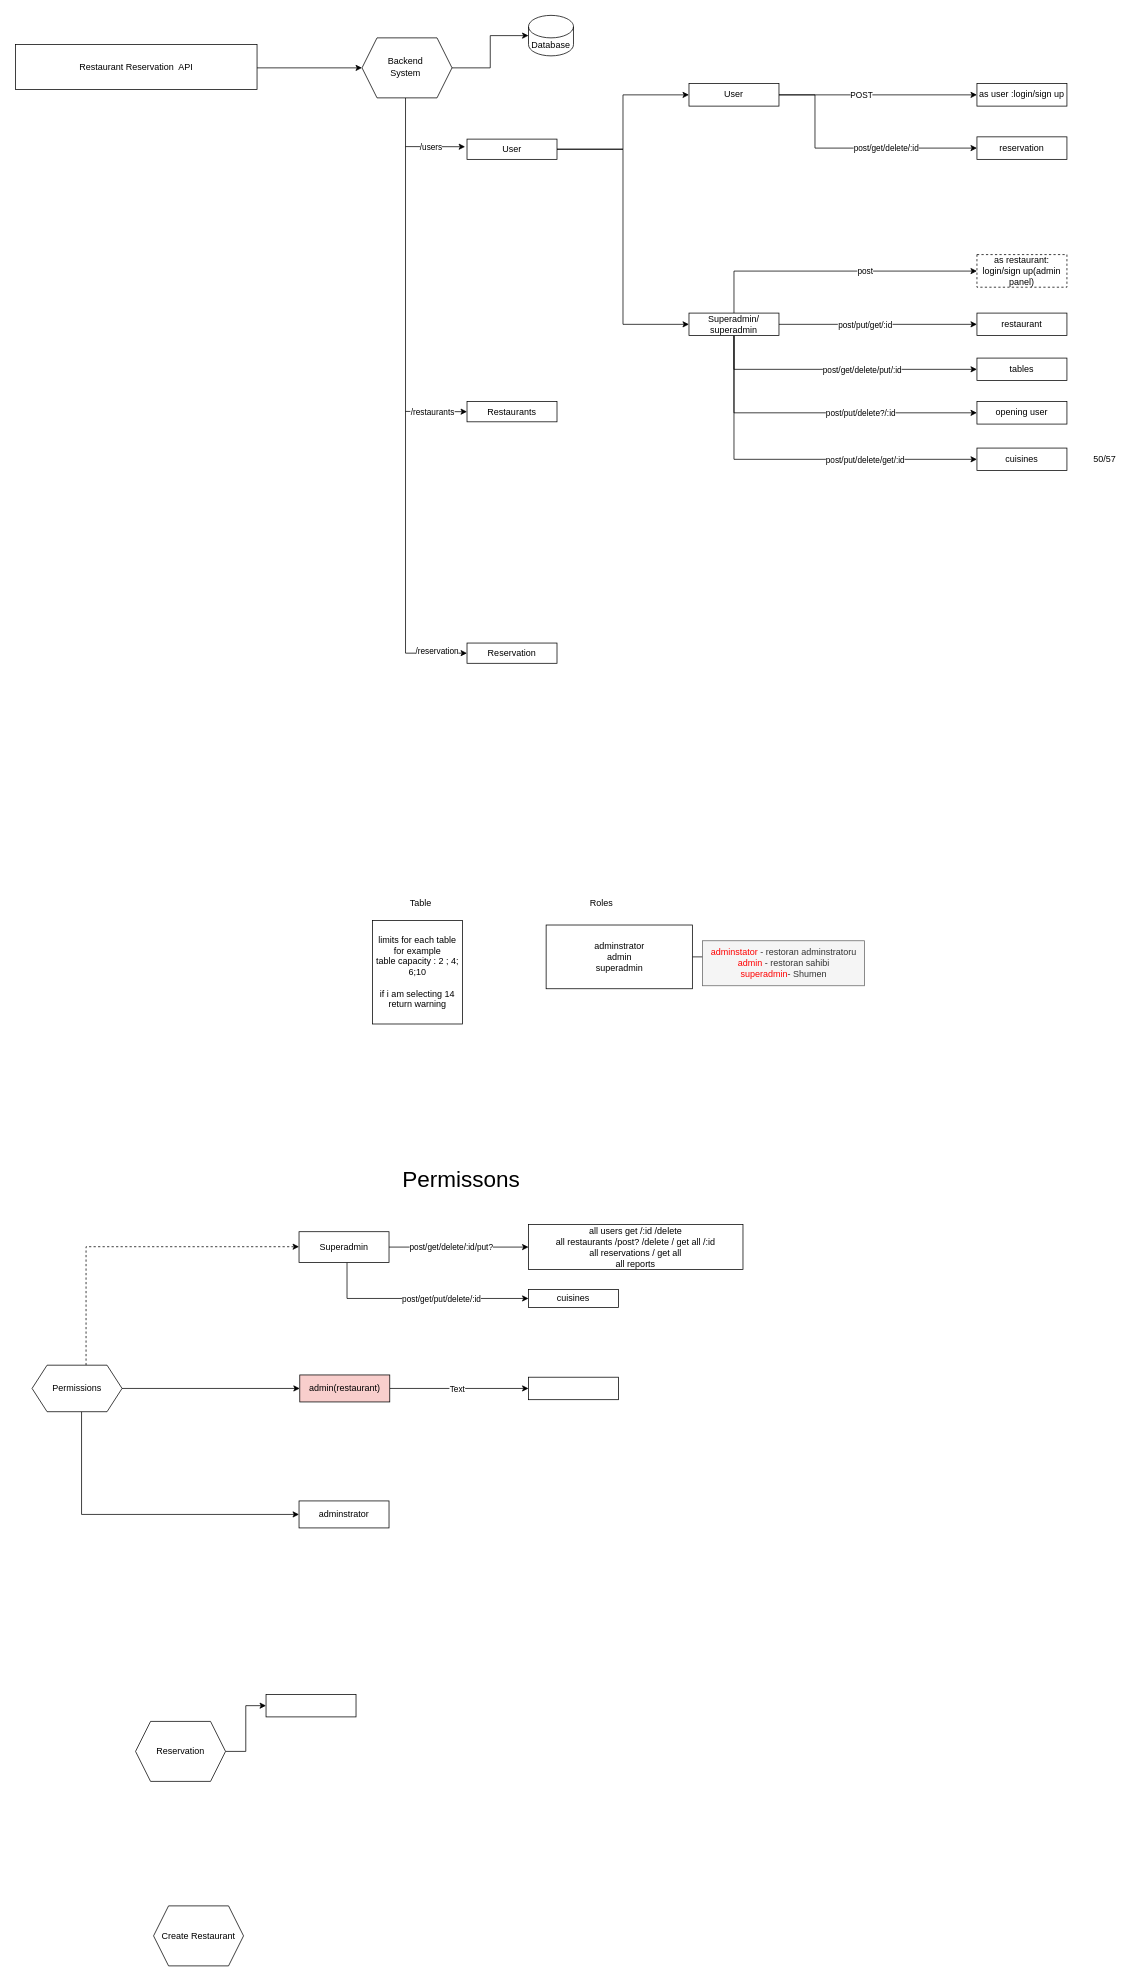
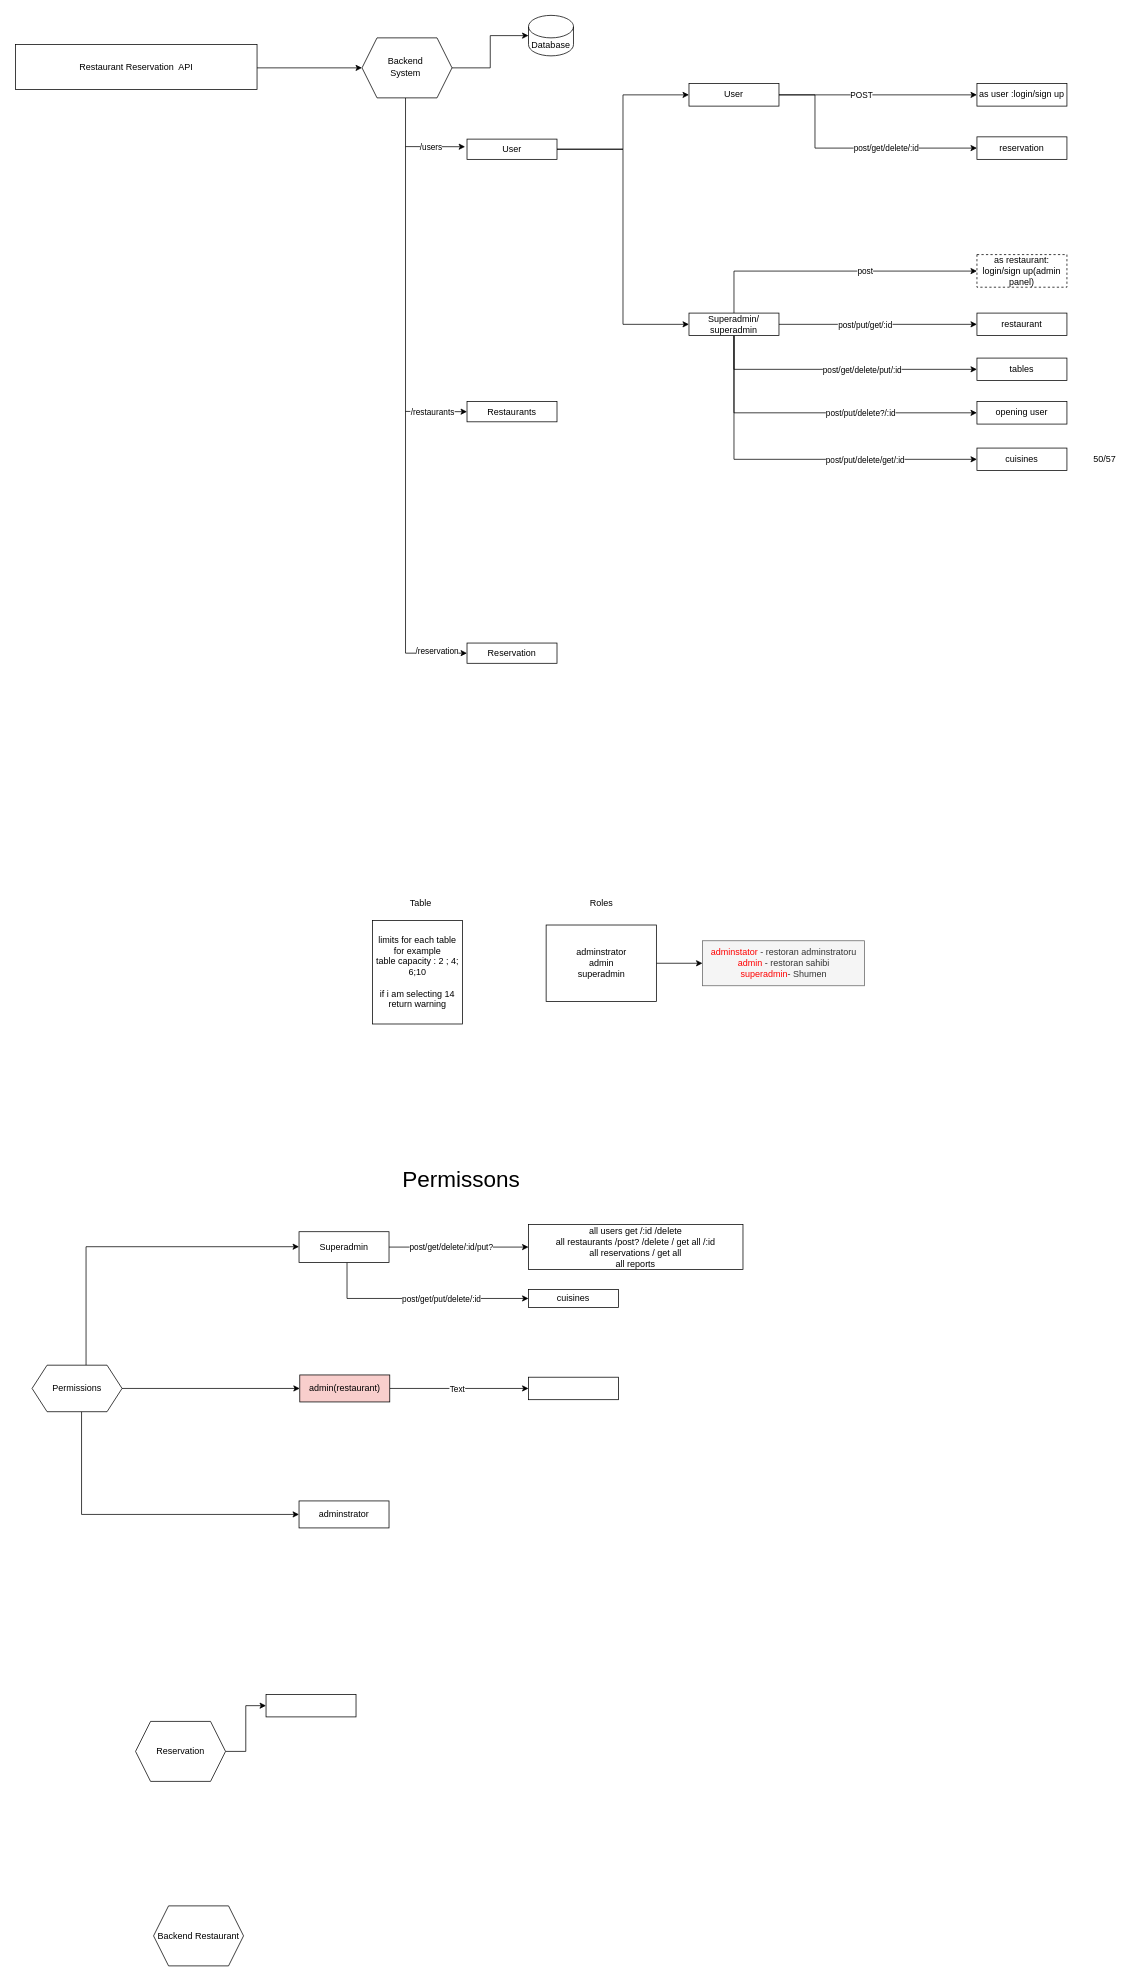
(619, 957) -> (601, 963)
(131, 1247) -> (131, 1247)
(198, 1936) -> (198, 1936)
